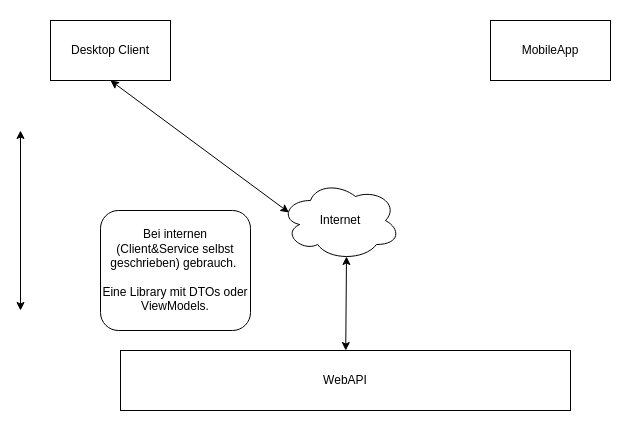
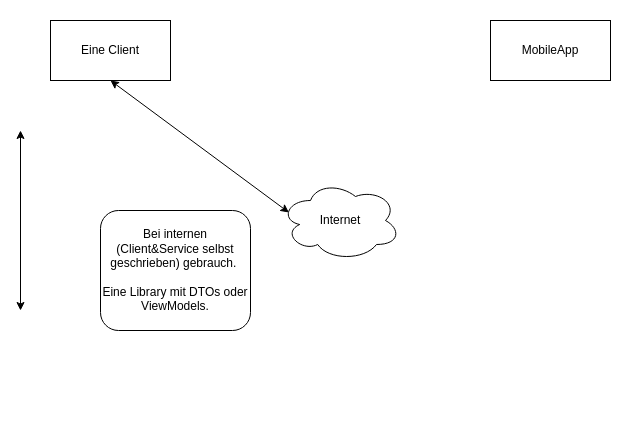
(111, 51) -> (111, 51)
(346, 303) -> none
(346, 381) -> none
